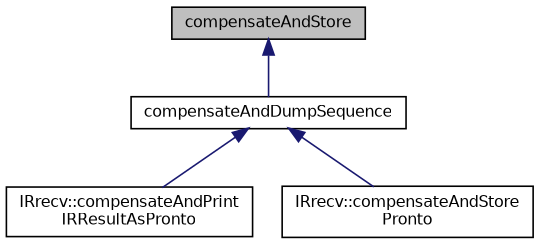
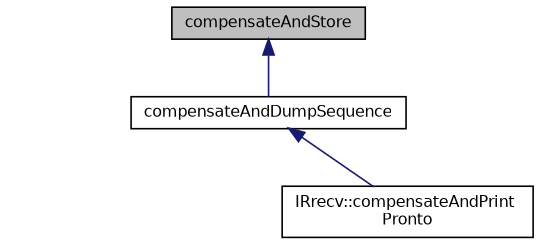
(129, 212) -> none
(408, 212) -> (408, 212)
